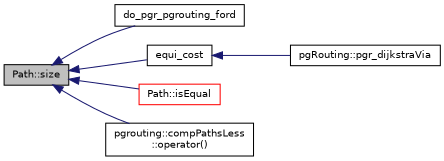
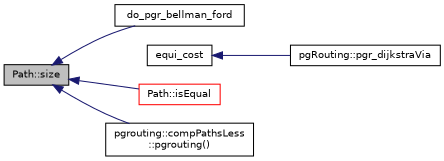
(180, 15) -> (180, 15)
(113, 64) -> none
(180, 140) -> (180, 140)
